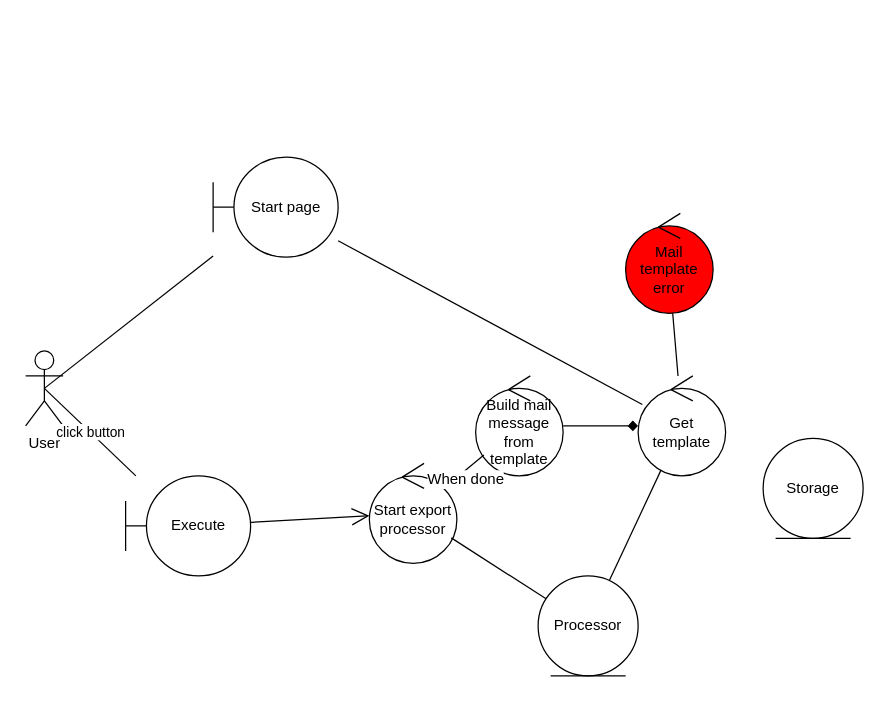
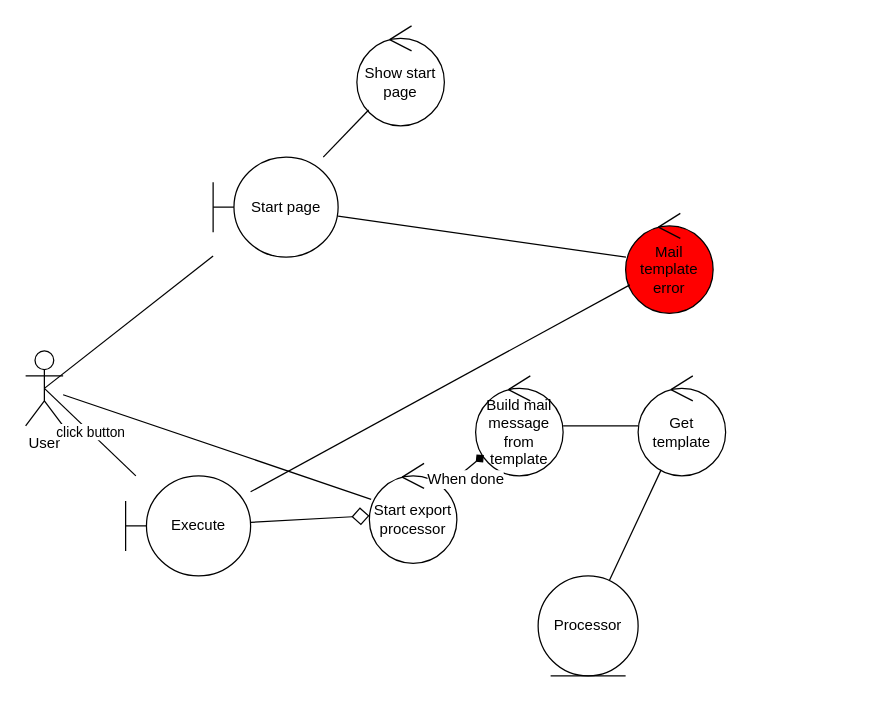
none -> (401, 76)
none -> (346, 133)
(490, 322) -> (482, 236)
(675, 344) -> (440, 388)
(627, 426) -> (632, 426)
(479, 459) -> (476, 462)
(813, 488) -> none
(359, 516) -> (351, 517)
(499, 568) -> (218, 447)
